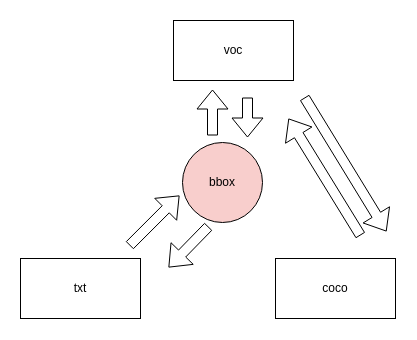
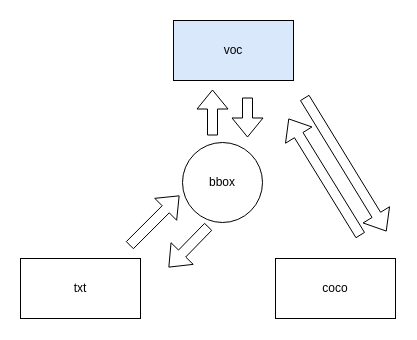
(234, 51) -> (234, 51)
(223, 183) -> (223, 183)
